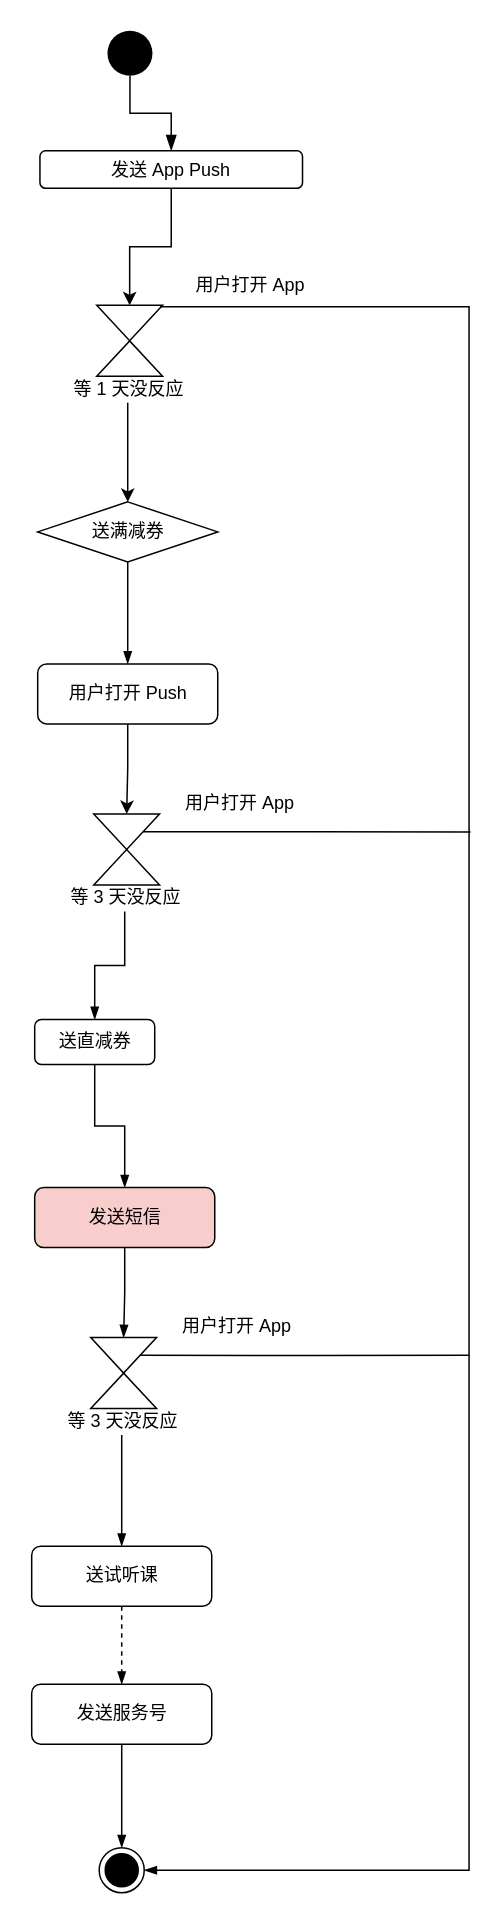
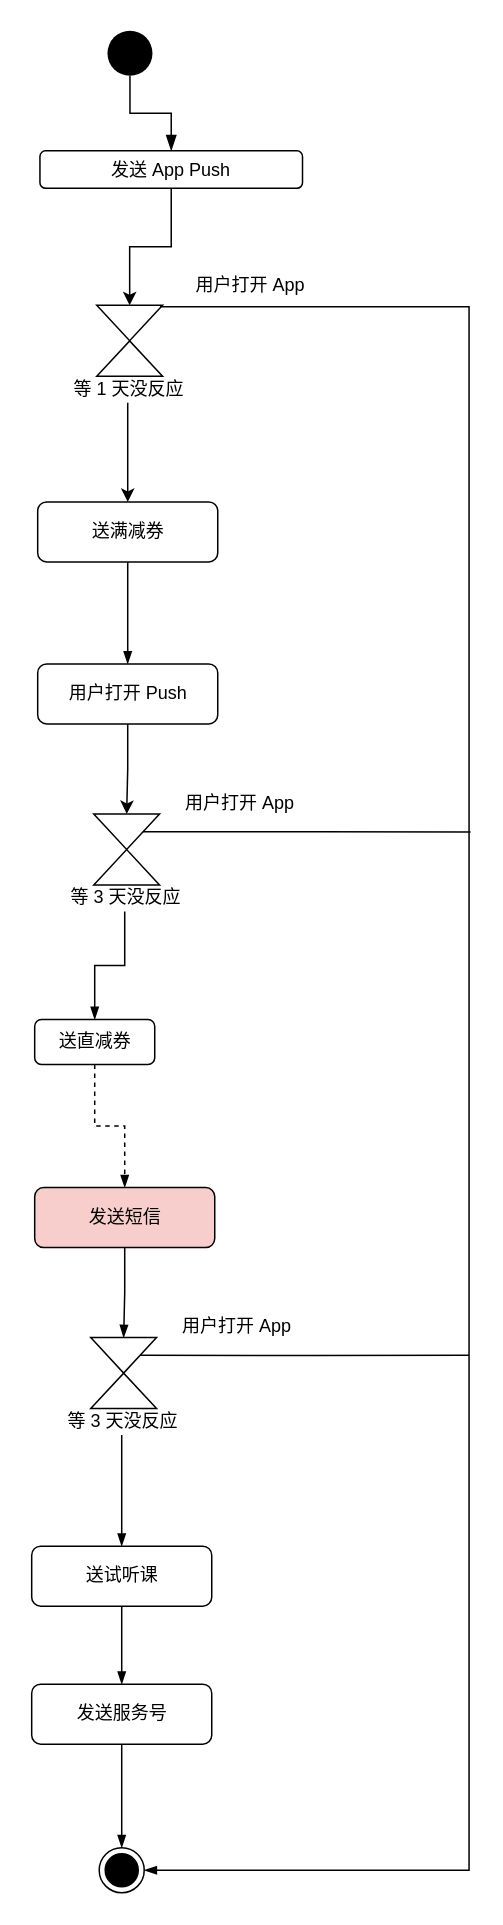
(128, 532) -> (128, 532)
(105, 1126) -> (105, 1126)
(122, 1639) -> (122, 1639)
